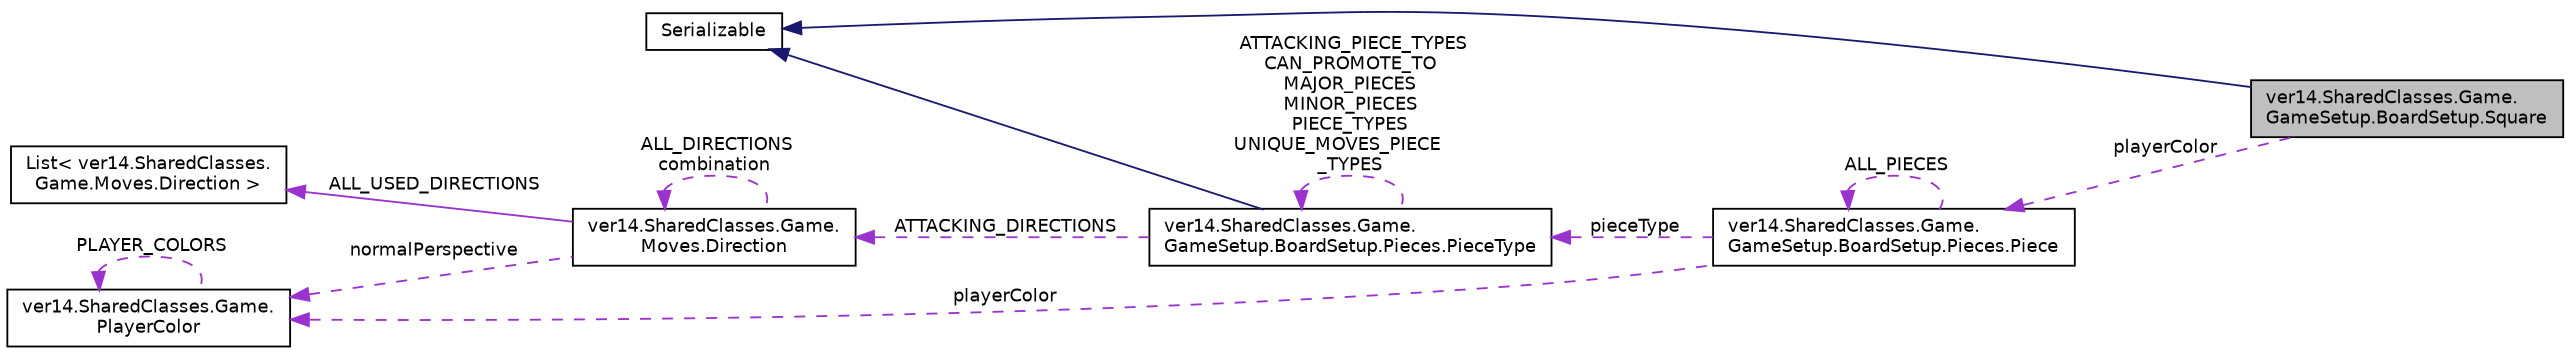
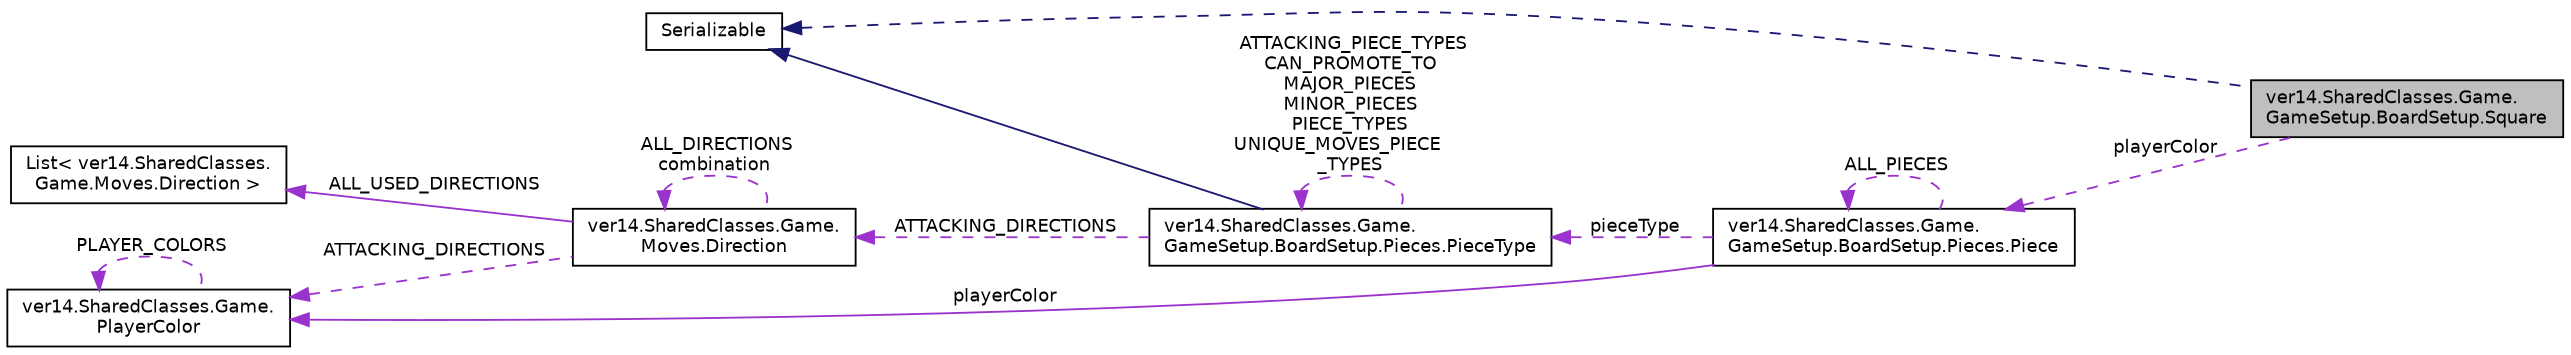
(1528, 16) -> (1528, 16)
(431, 251) -> (431, 251)
(1013, 311) -> (1013, 311)
